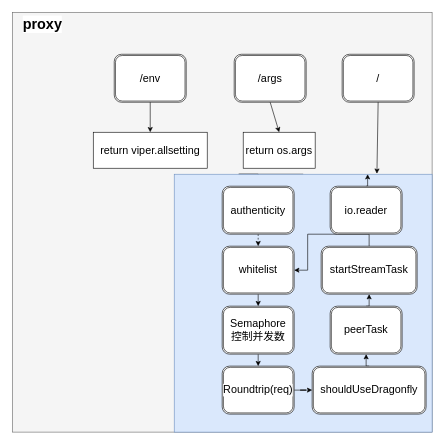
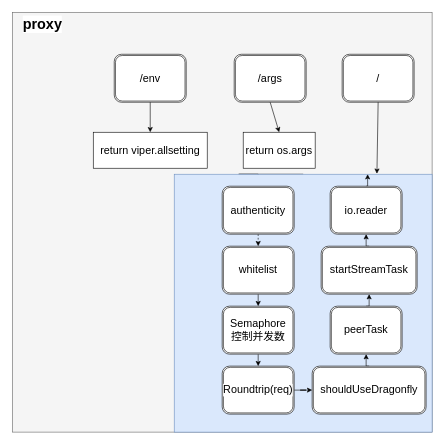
(369, 235) -> (366, 239)
